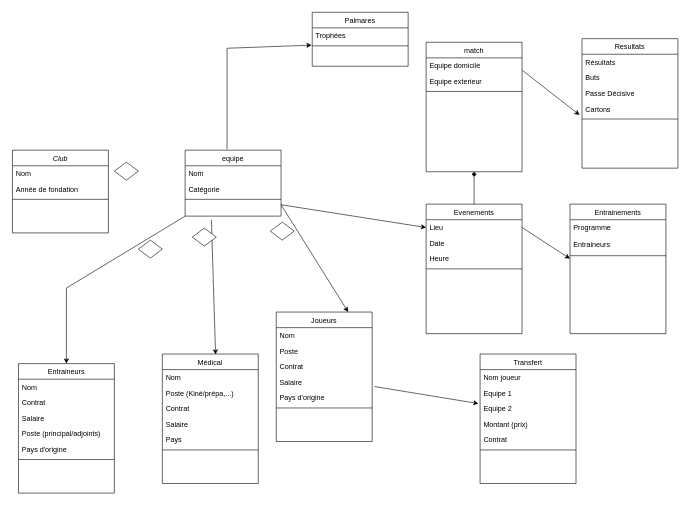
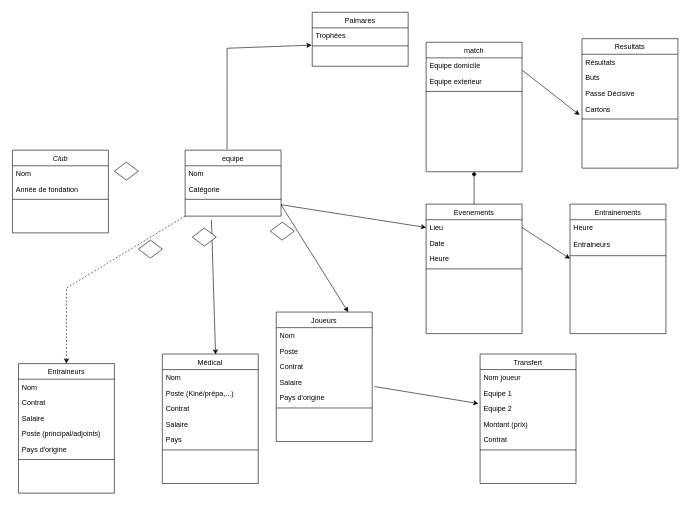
(592, 228) -> (584, 228)
(96, 271) -> (96, 271)
